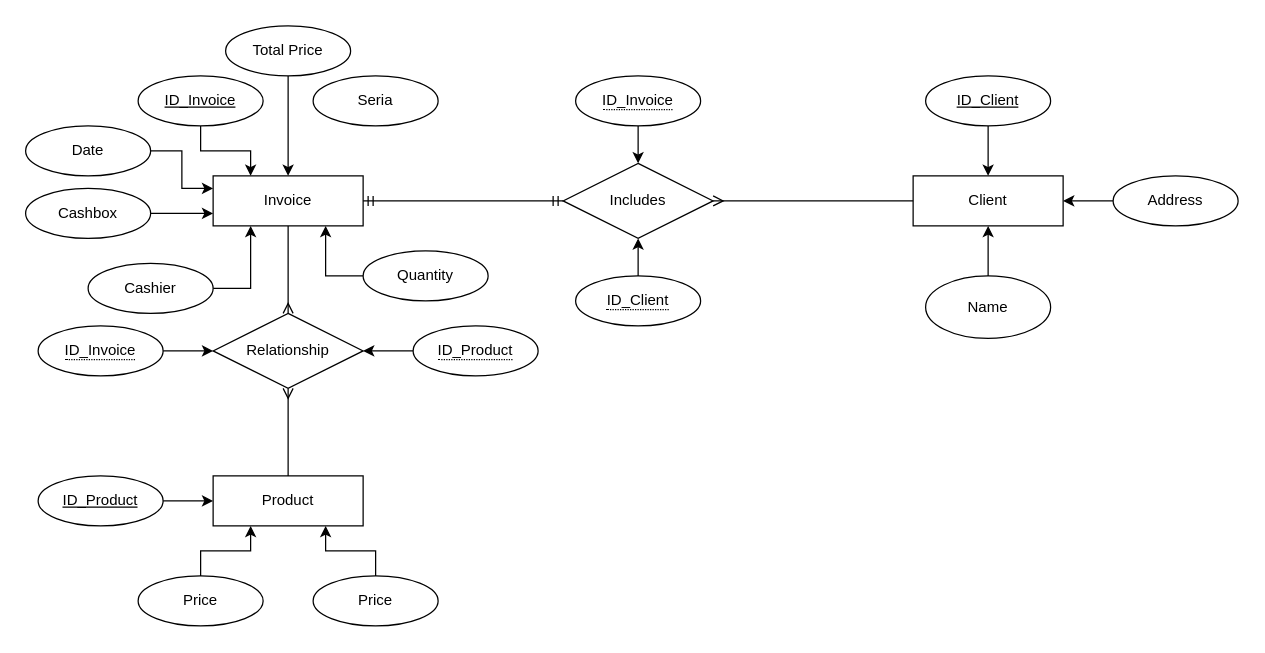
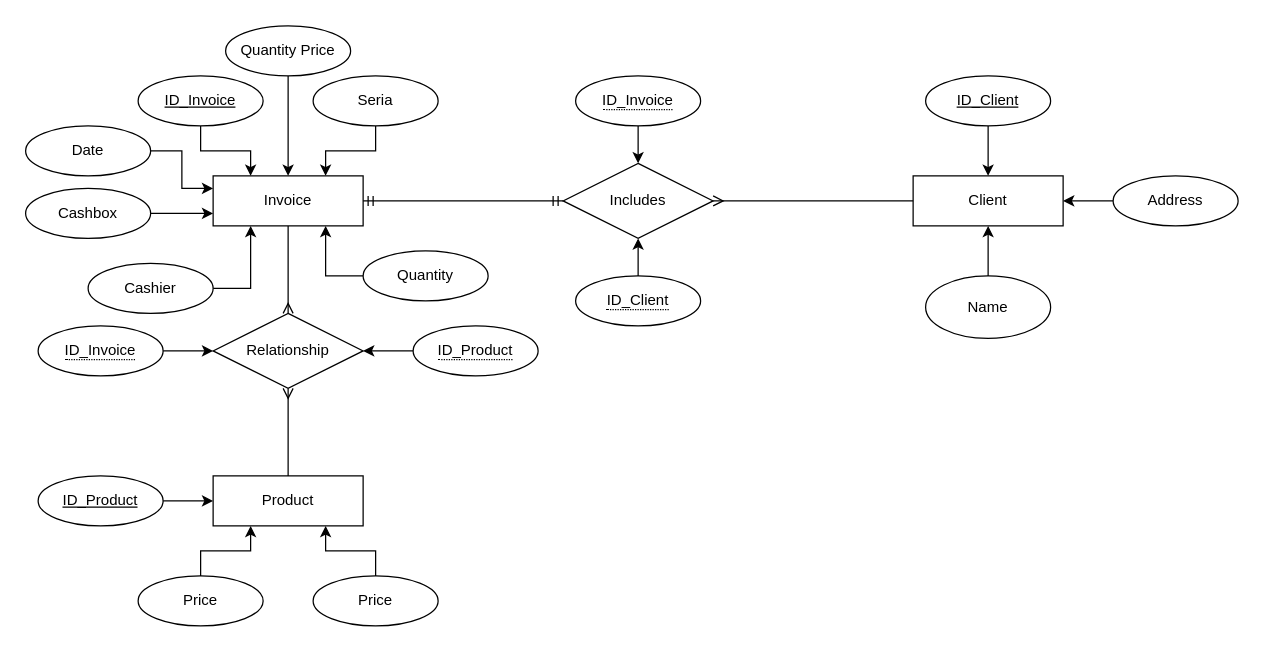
(288, 51) -> (288, 51)
none -> (355, 151)
